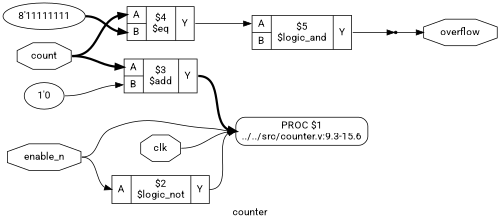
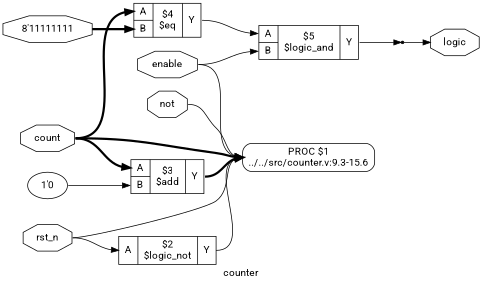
(44, 16) -> (48, 29)
(460, 32) -> (455, 42)
none -> (167, 65)
none -> (156, 144)
(161, 148) -> (167, 104)
(44, 157) -> (48, 238)
